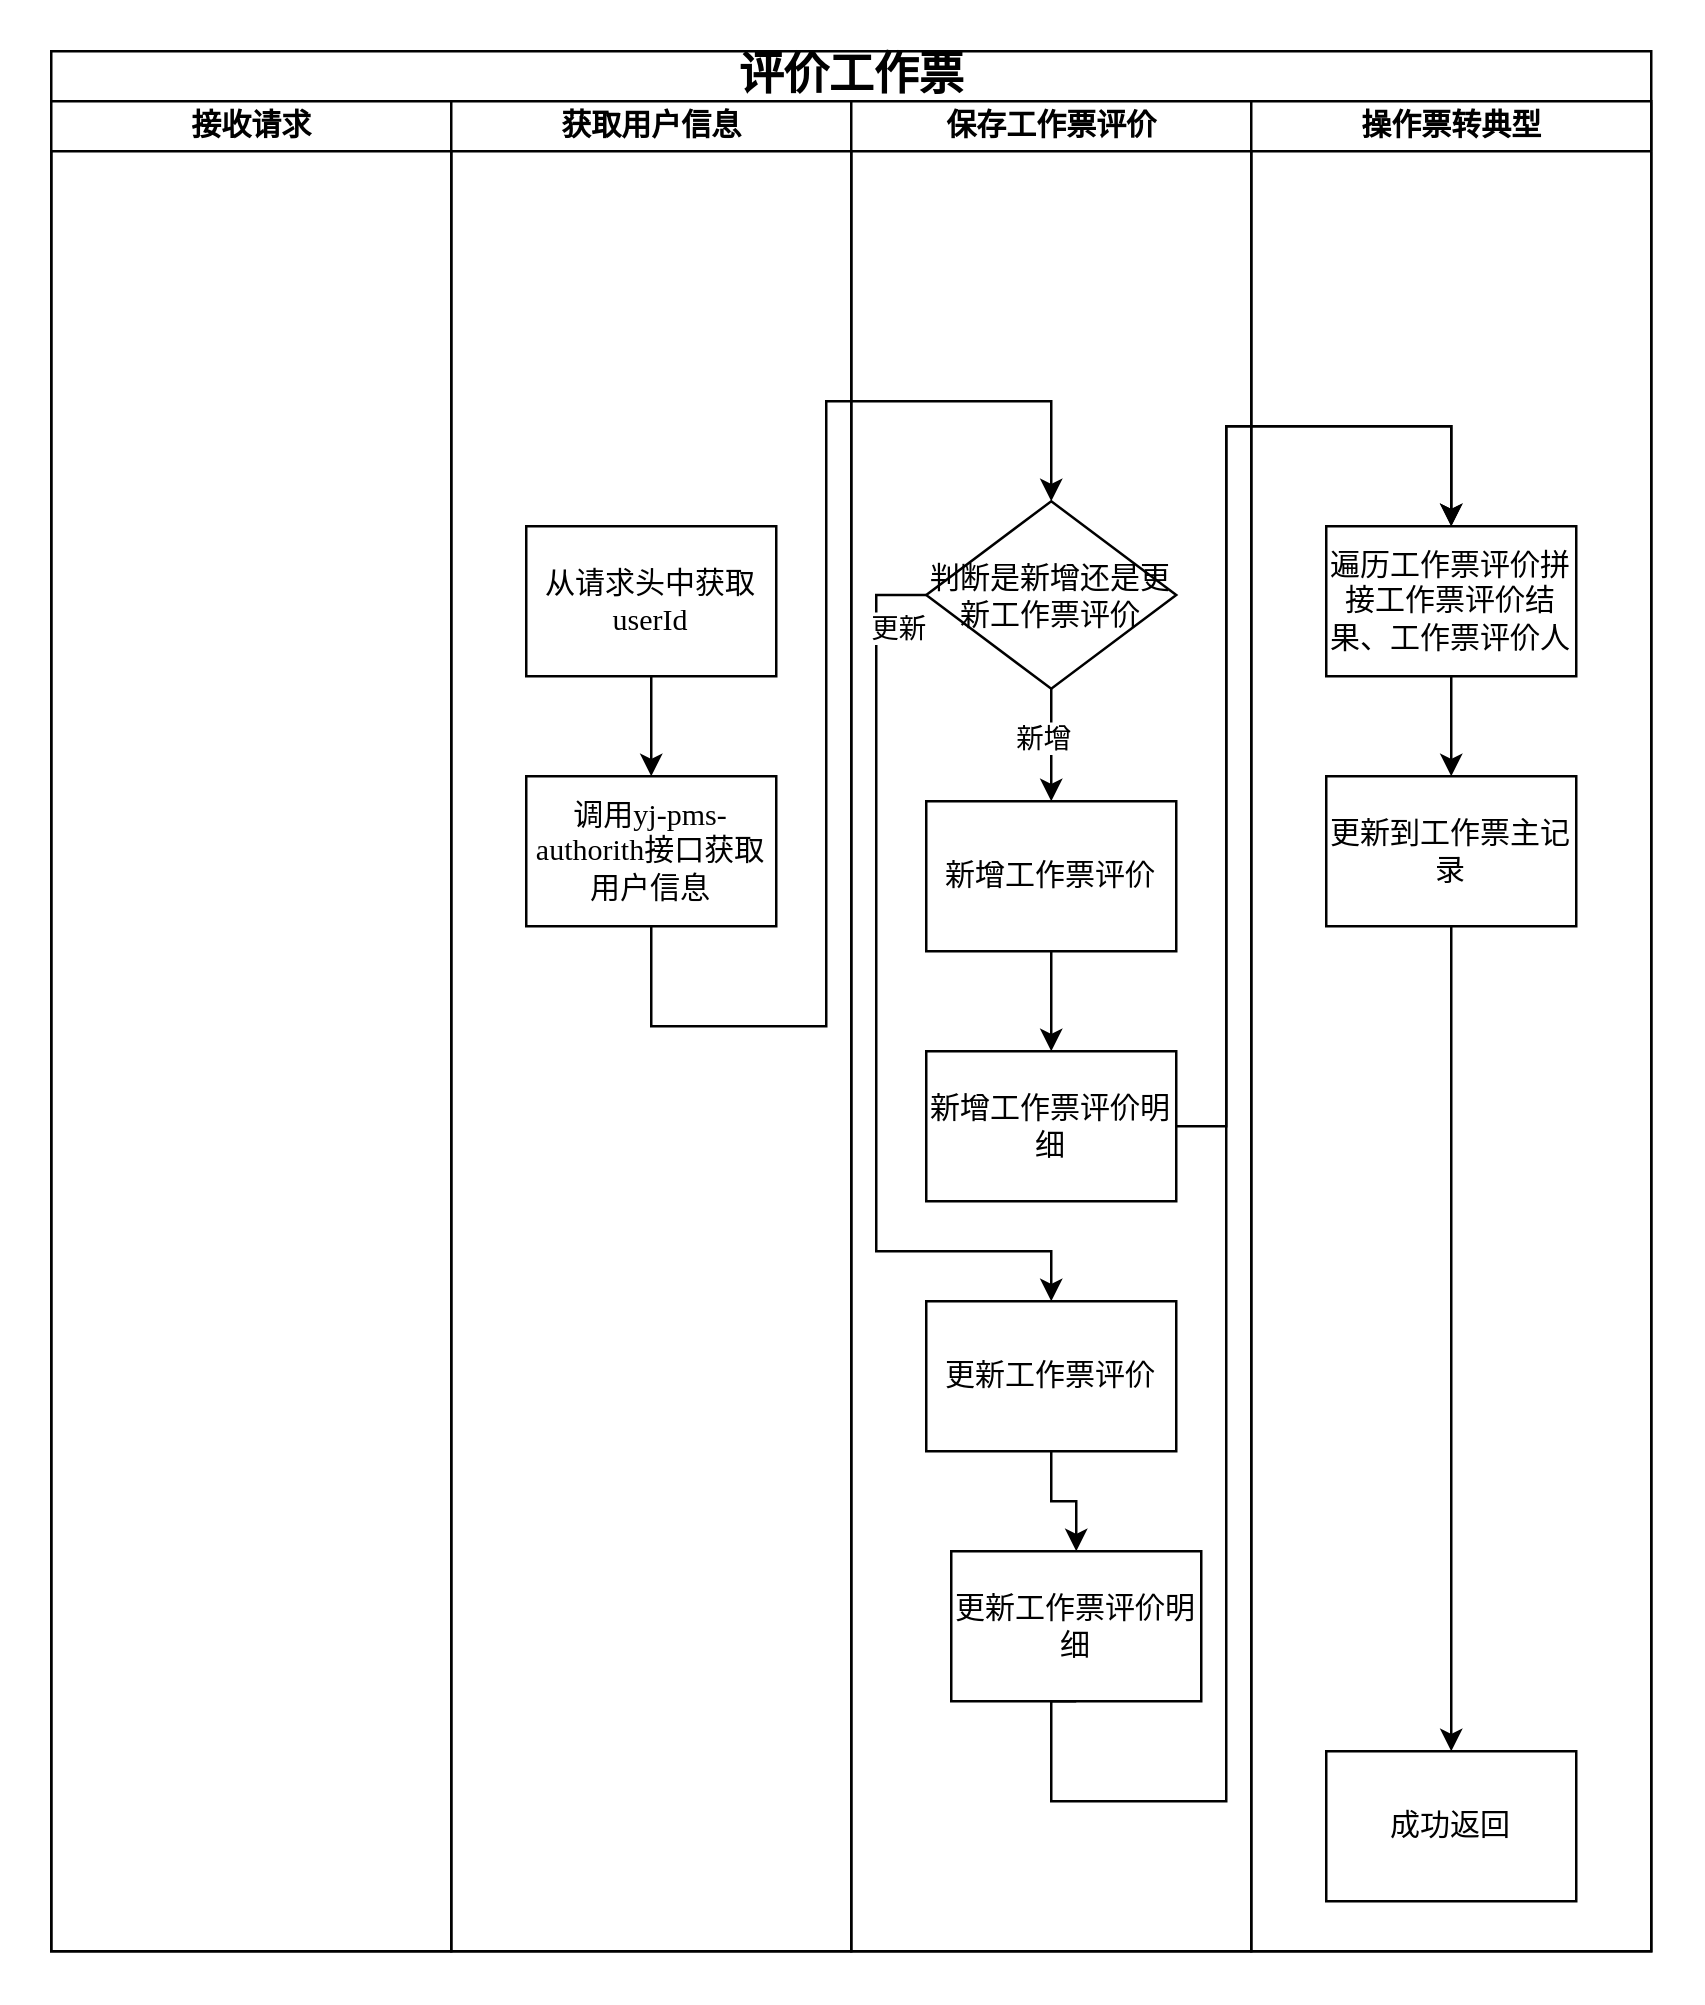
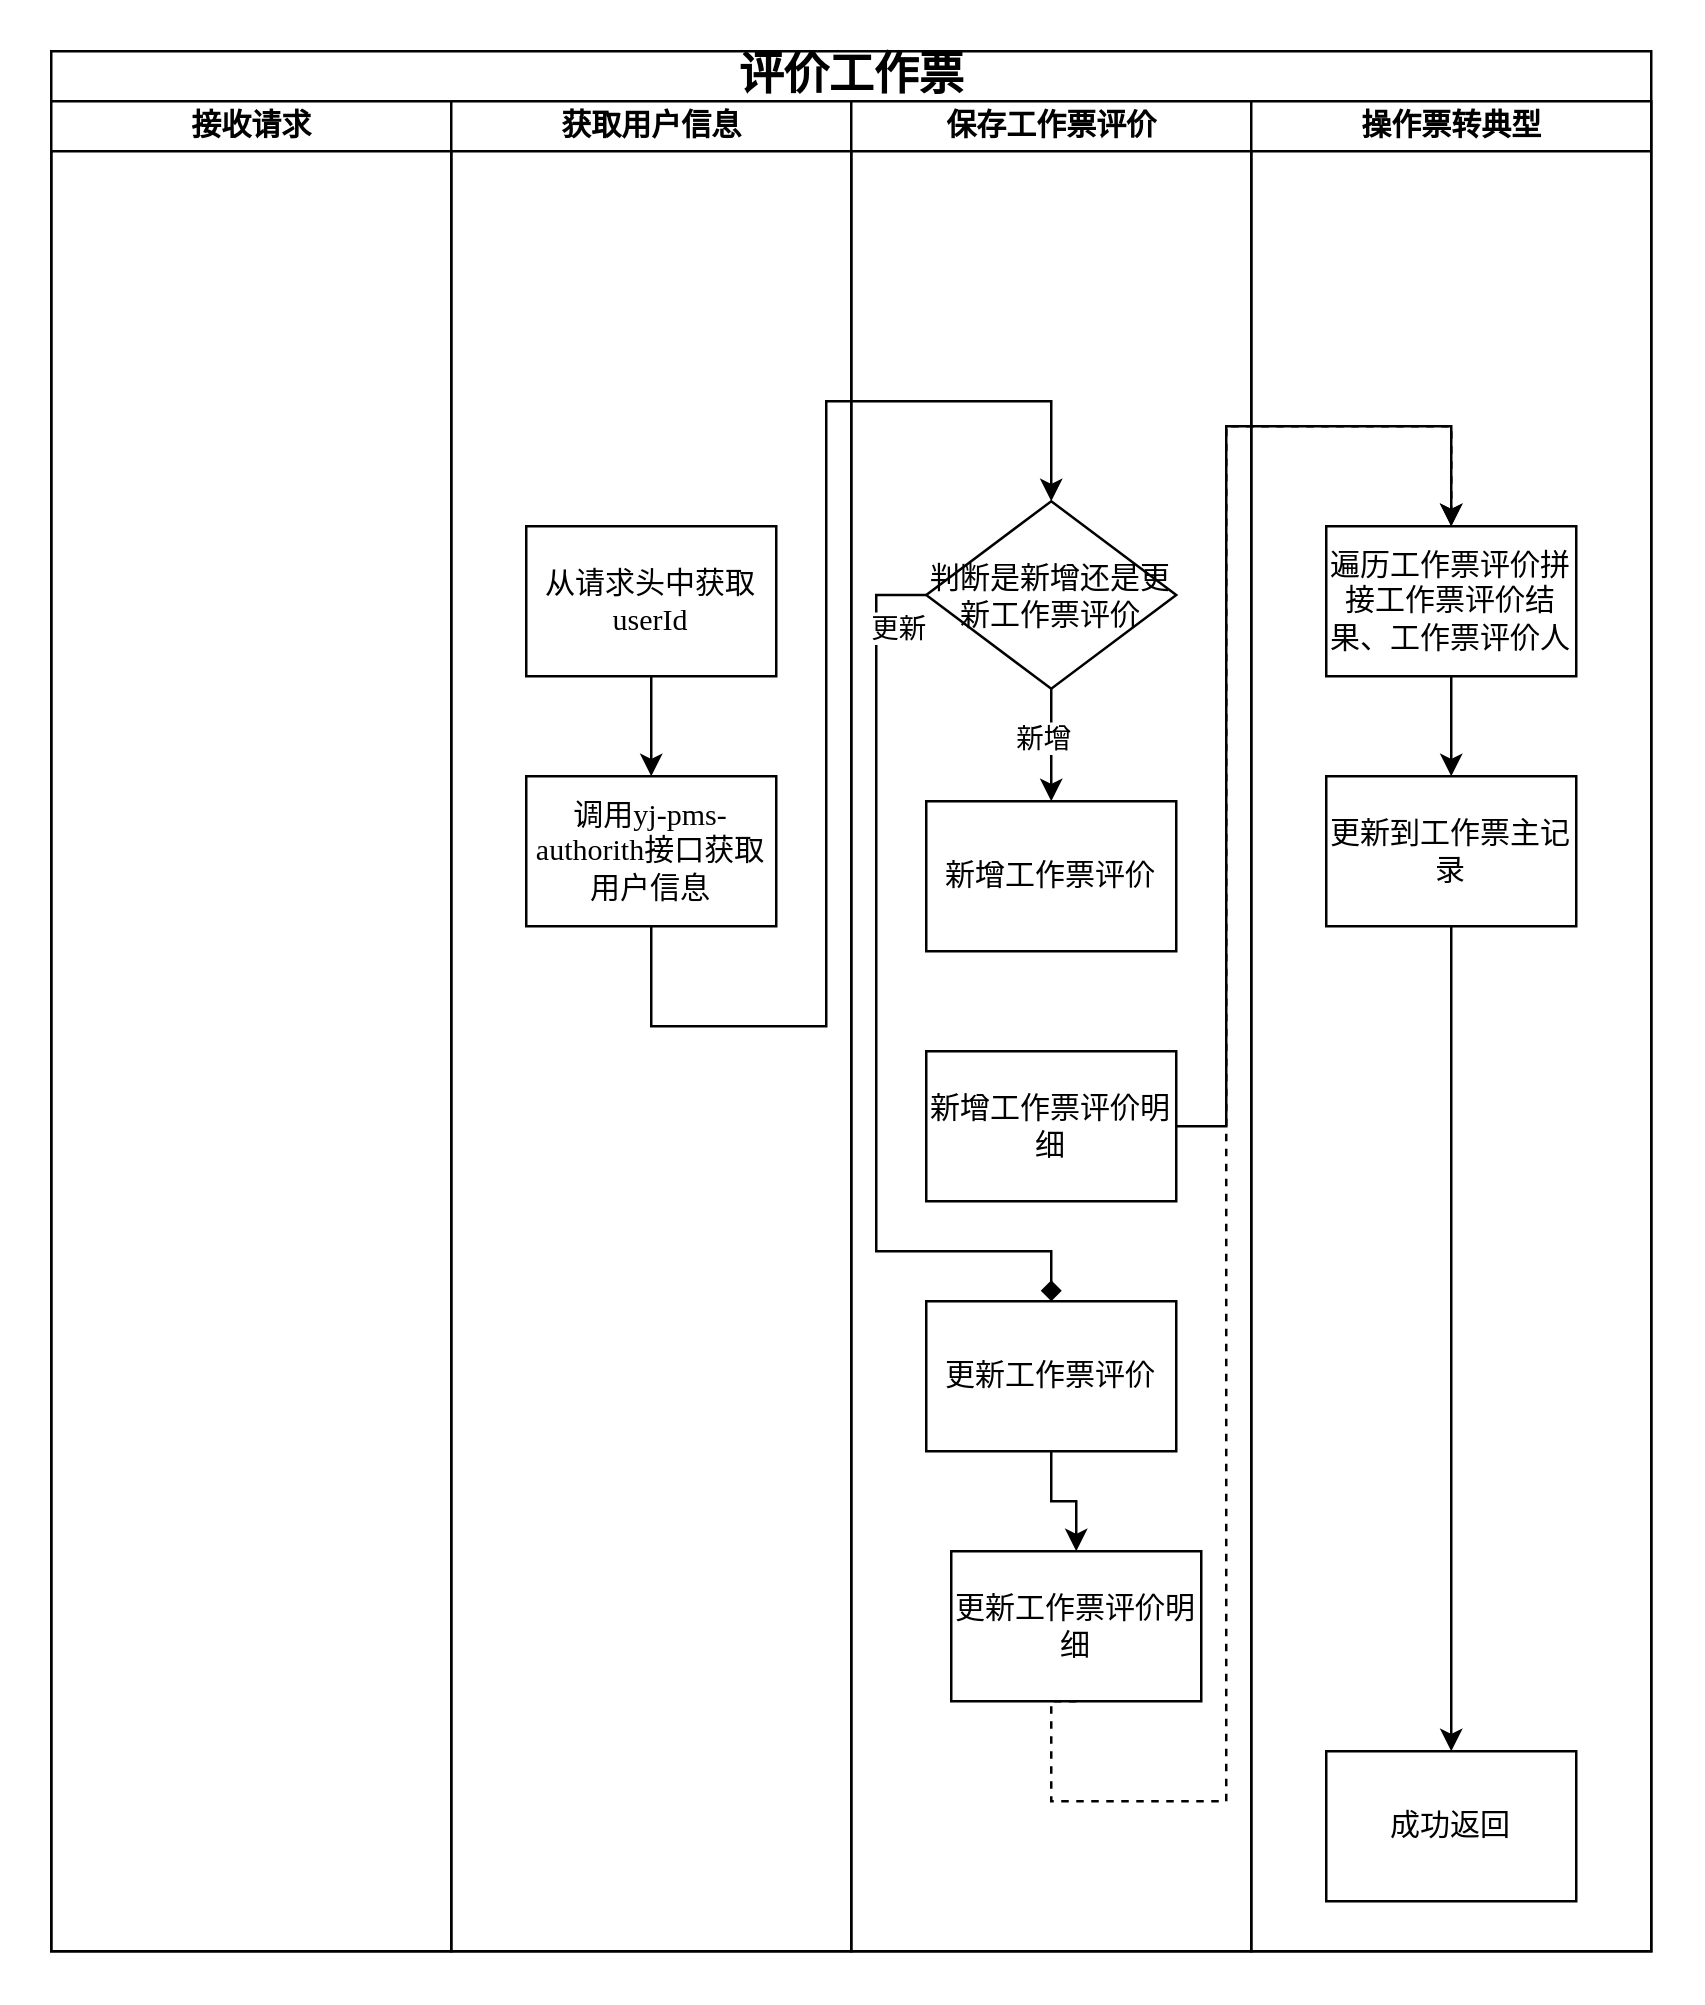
(1051, 993) -> none
(1051, 1282) -> (1051, 1281)
(1226, 1605) -> (1226, 1605)
